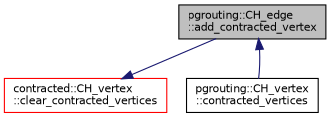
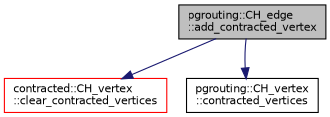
(260, 64) -> (245, 53)
